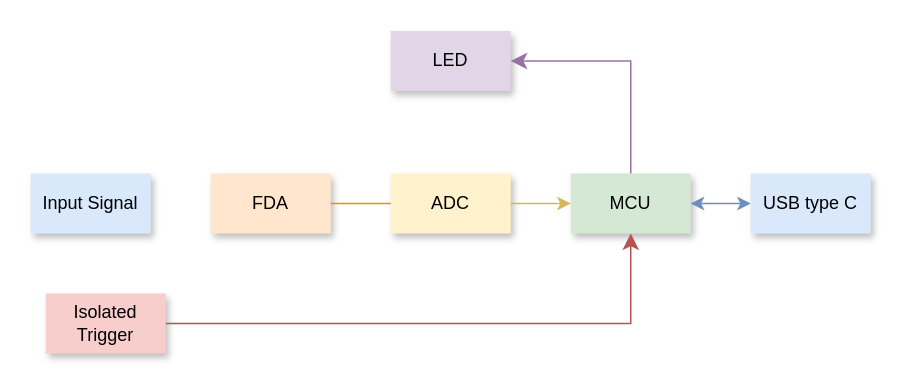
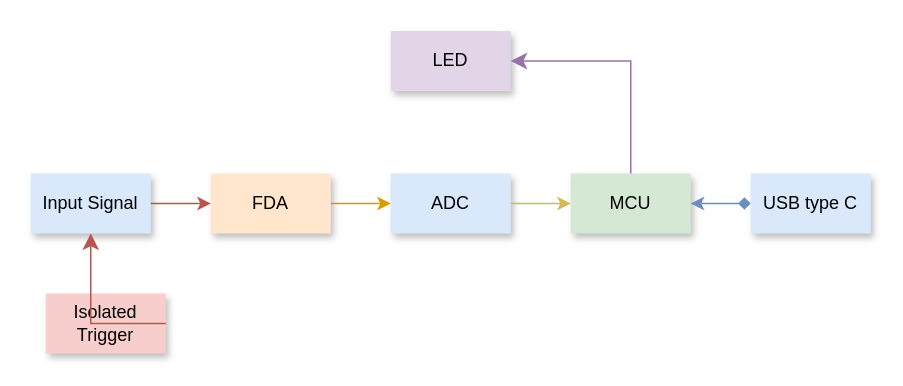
none -> (176, 203)
(383, 203) -> (379, 203)
(451, 203) -> (451, 203)
(739, 203) -> (738, 203)
(437, 323) -> (91, 322)
